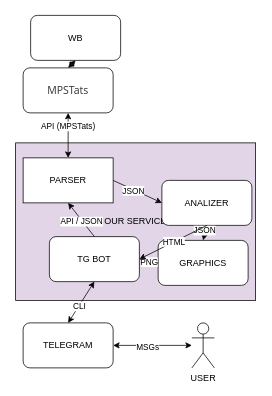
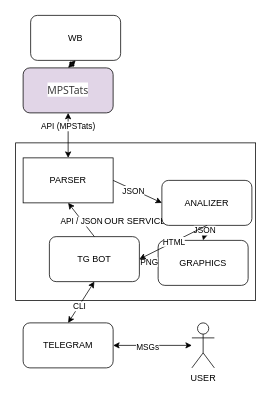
(68, 90) -> (68, 90)
(135, 222) -> (135, 222)
(204, 235) -> (204, 235)
